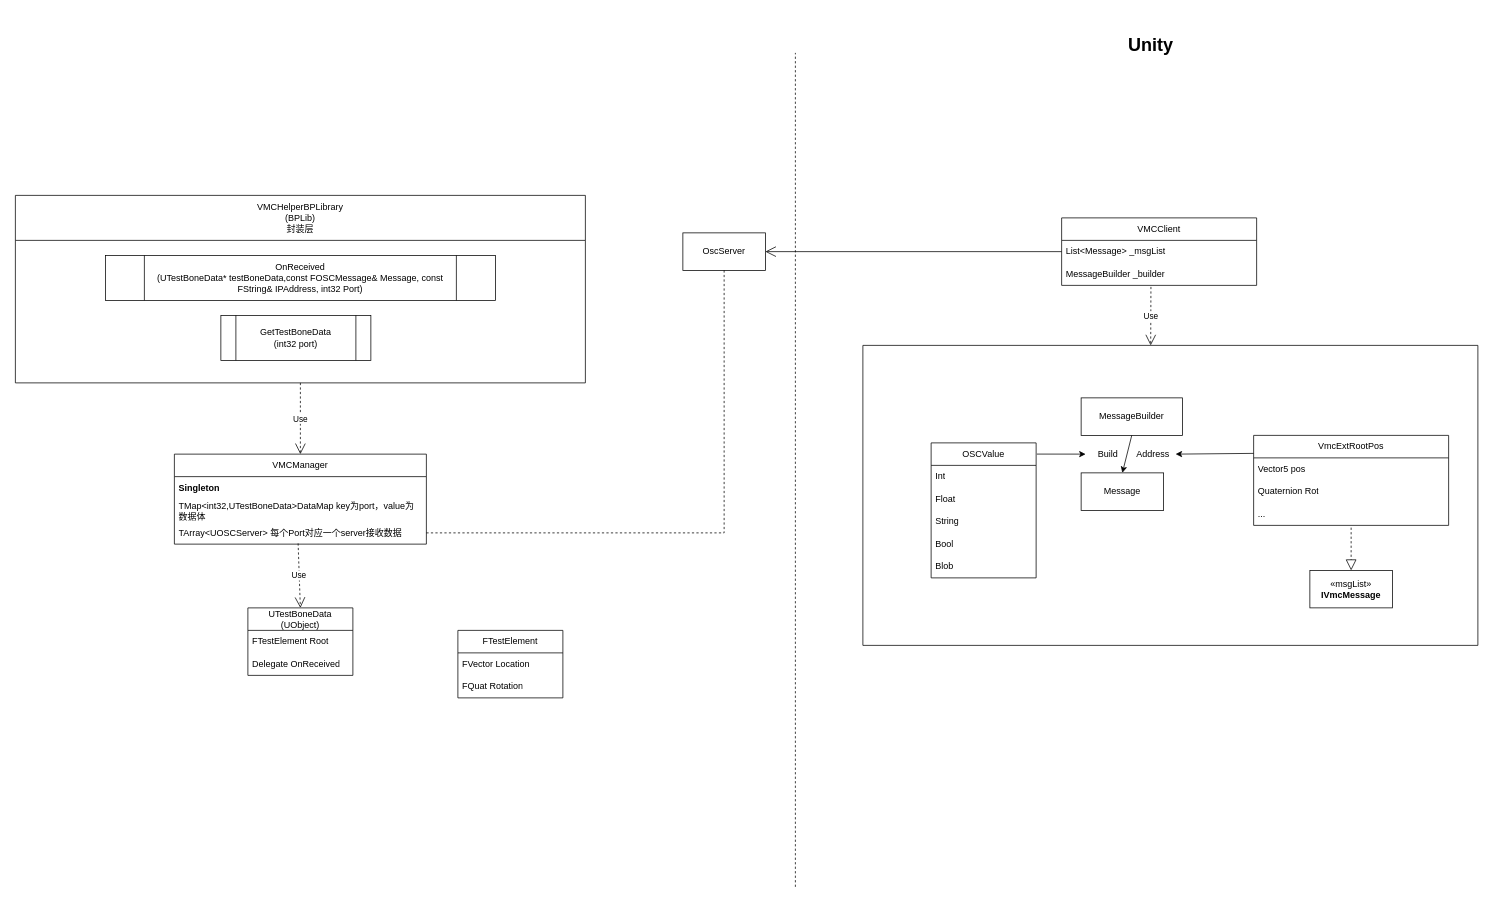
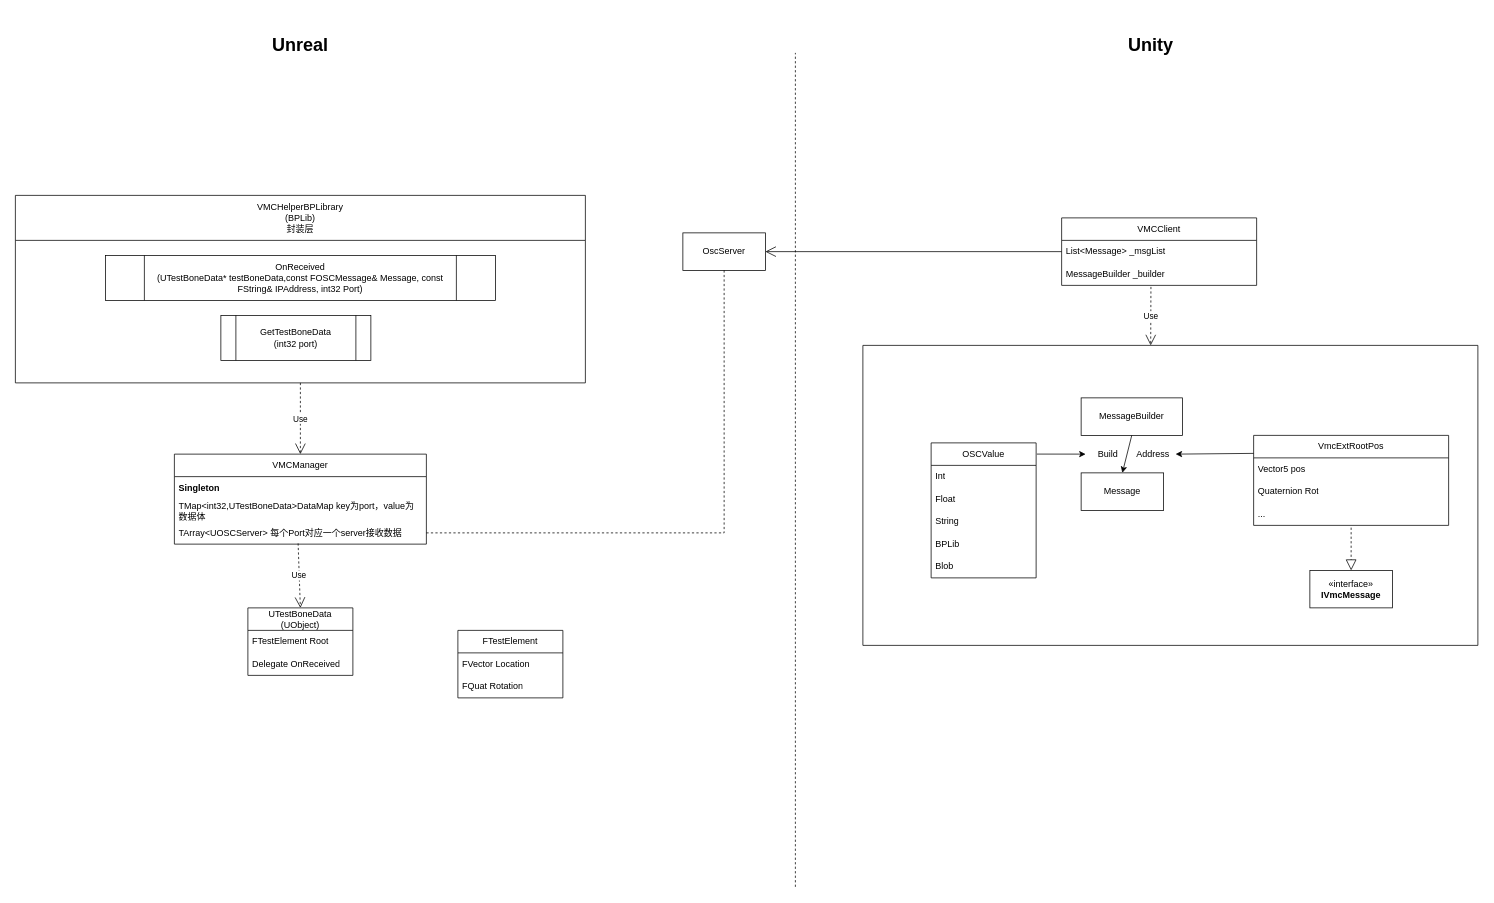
none -> (300, 45)
(945, 544) -> (947, 544)
(1351, 589) -> (1351, 589)
